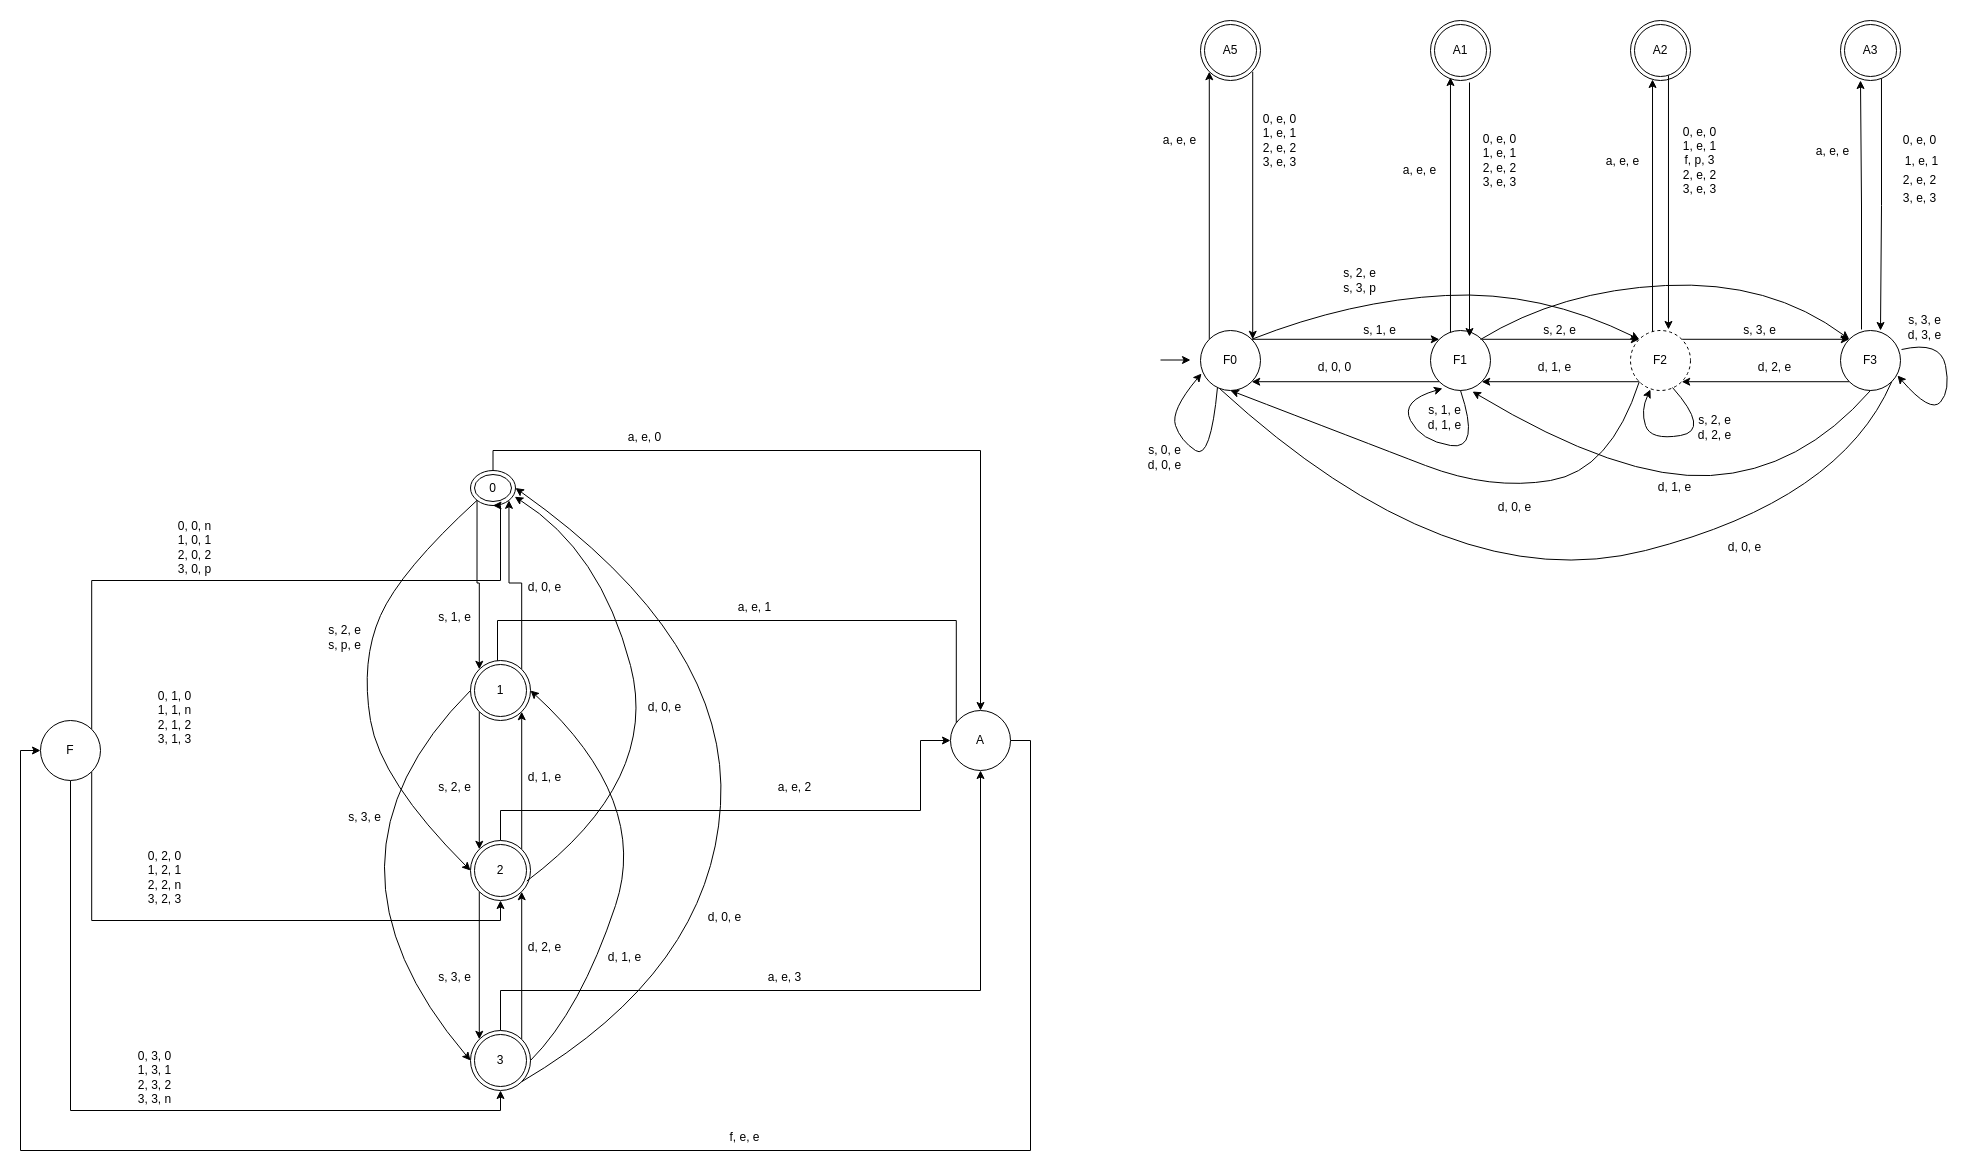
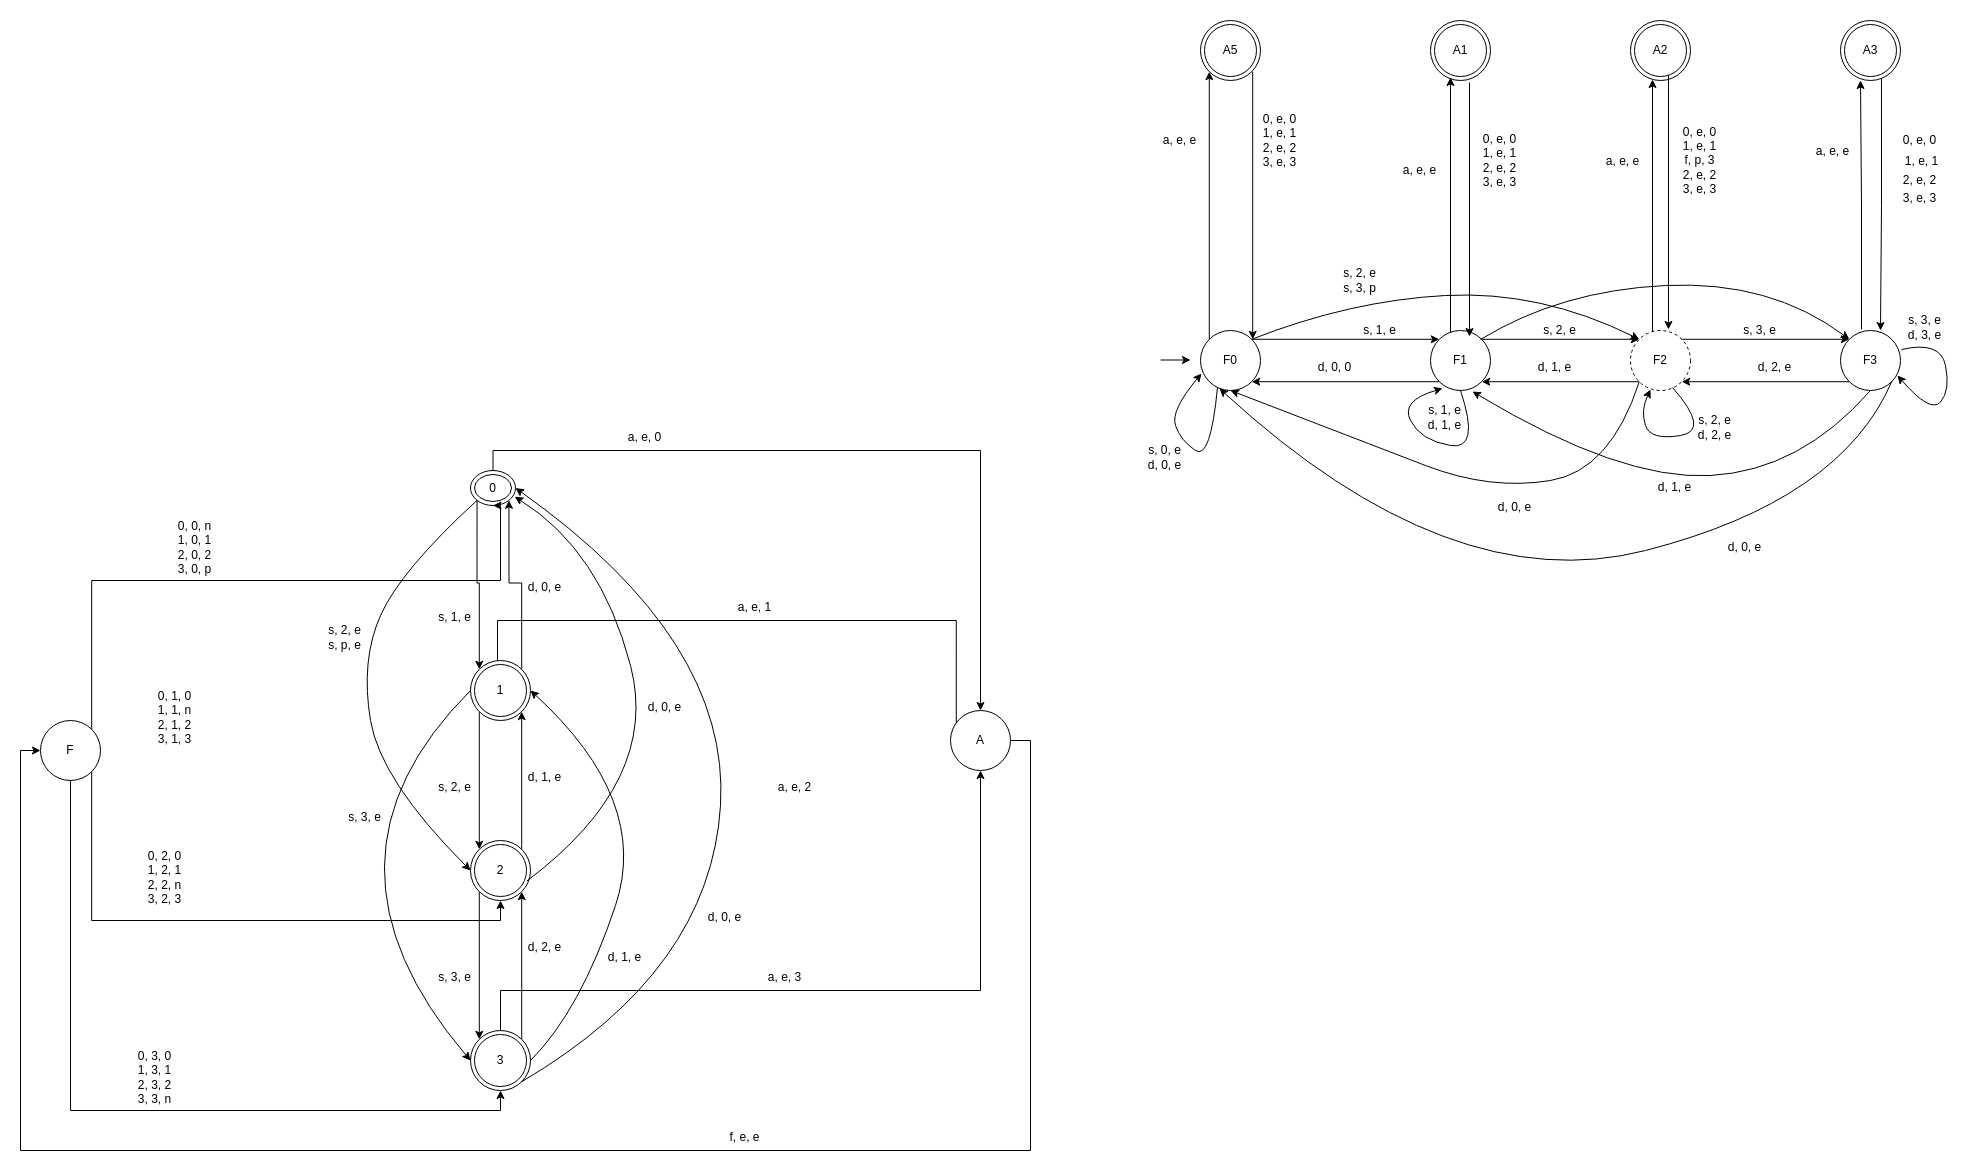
(1223, 392) -> (1225, 393)
(742, 811) -> none
